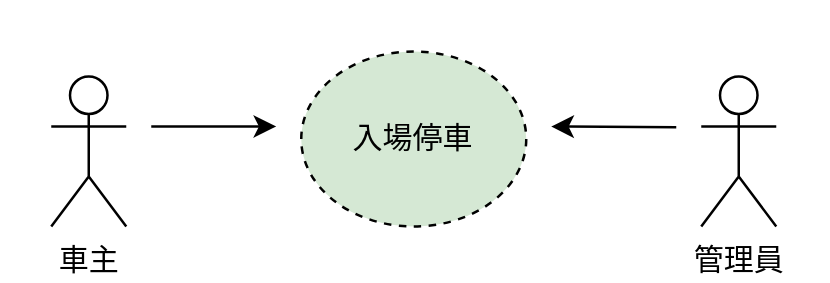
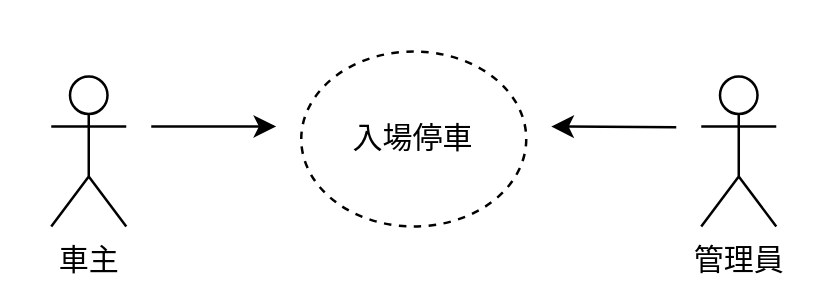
(414, 139) -> (414, 139)
